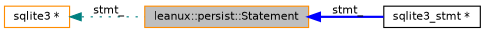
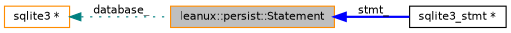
(107, 11) -> (120, 11)
